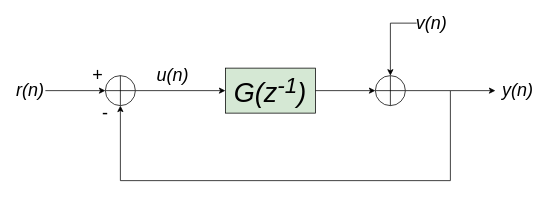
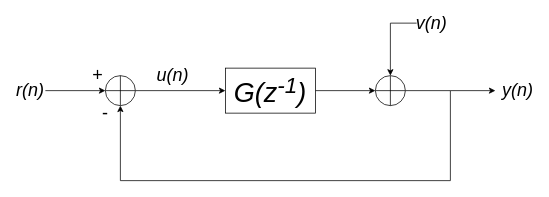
(270, 90) -> (270, 90)
